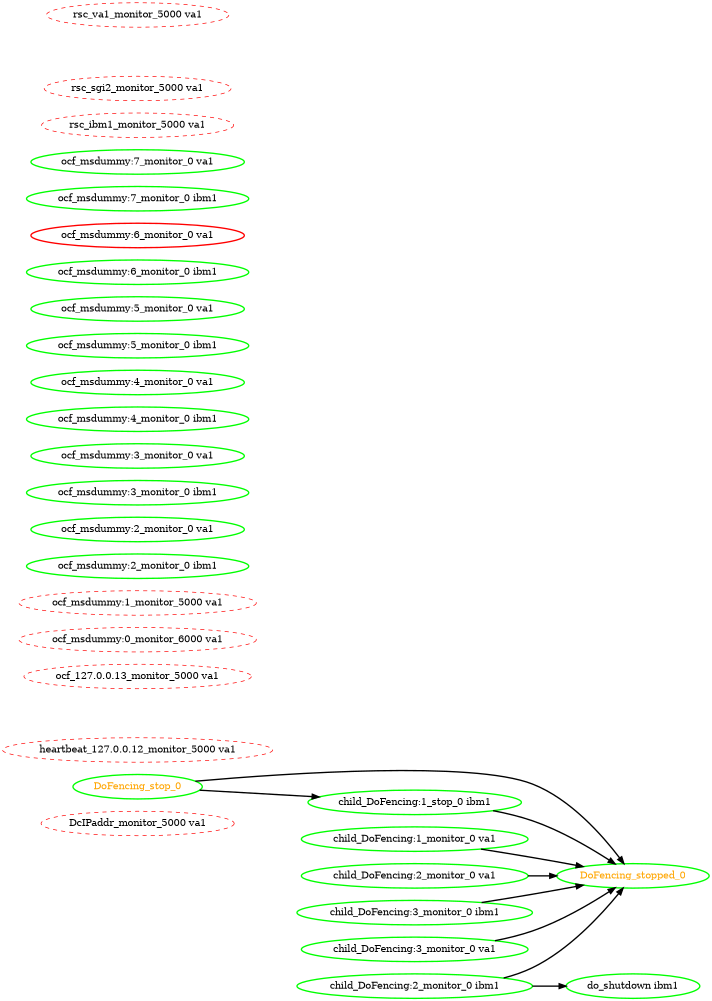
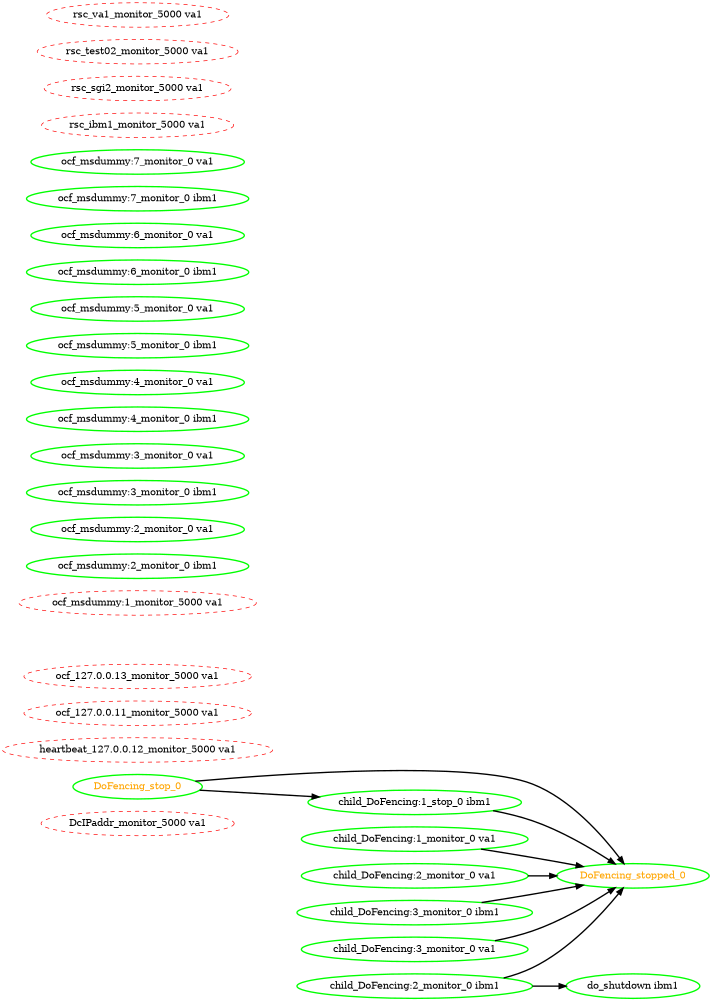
none -> (138, 52)
(138, 235) -> (138, 235)
(138, 640) -> none
none -> (138, 713)
